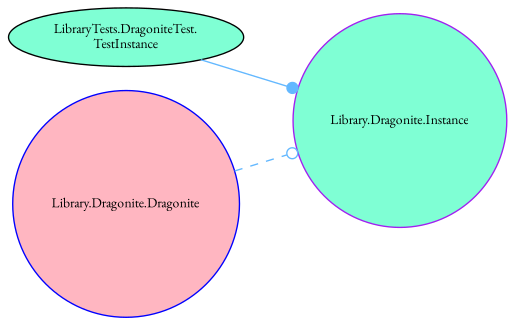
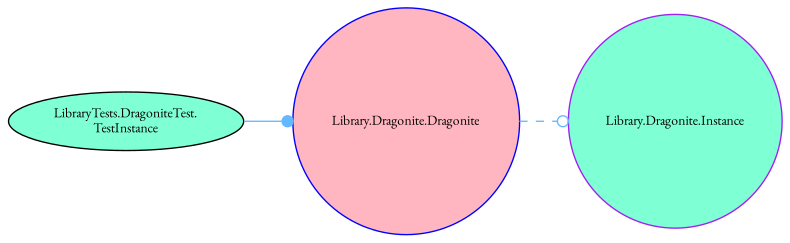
(244, 73) -> (263, 121)
